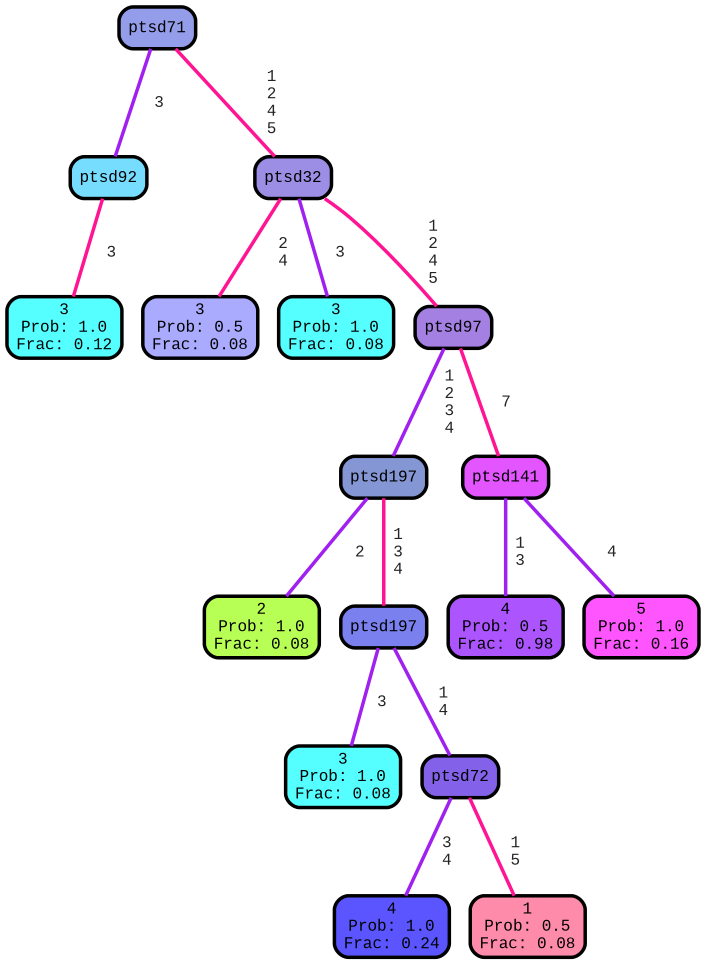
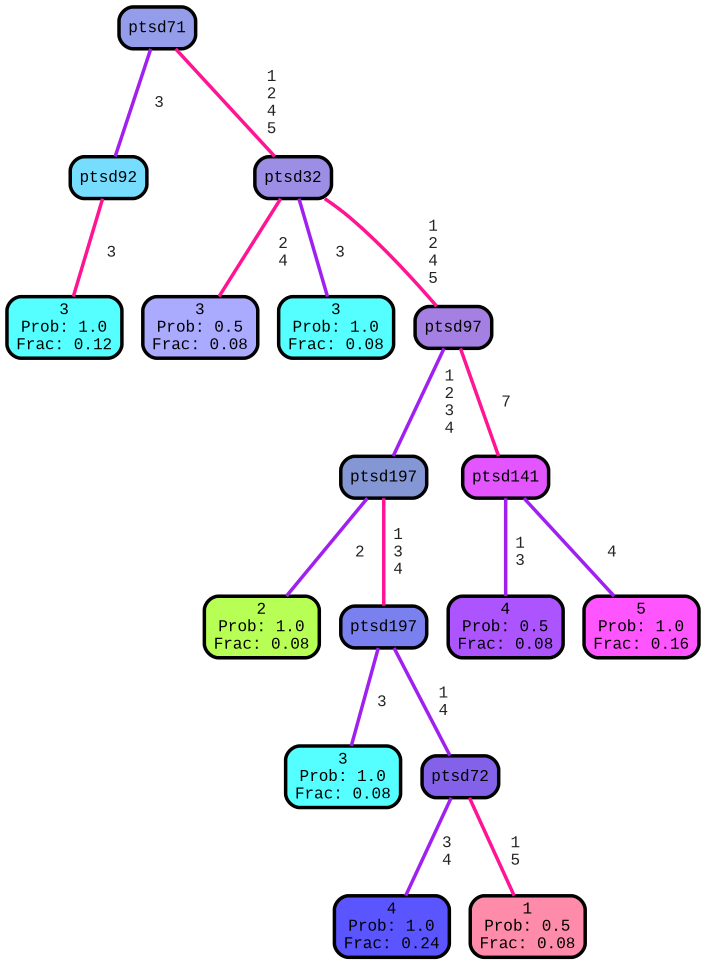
(506, 627) -> (506, 627)
